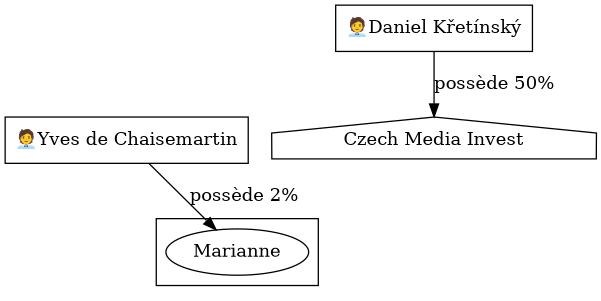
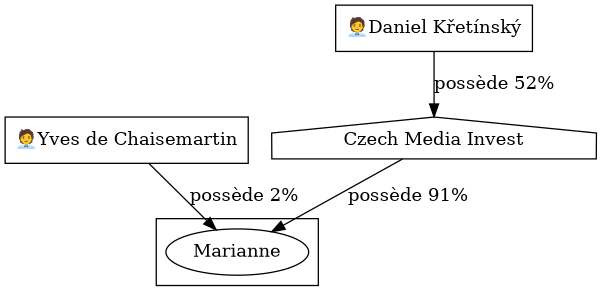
(495, 84) -> (495, 84)
none -> (343, 192)
